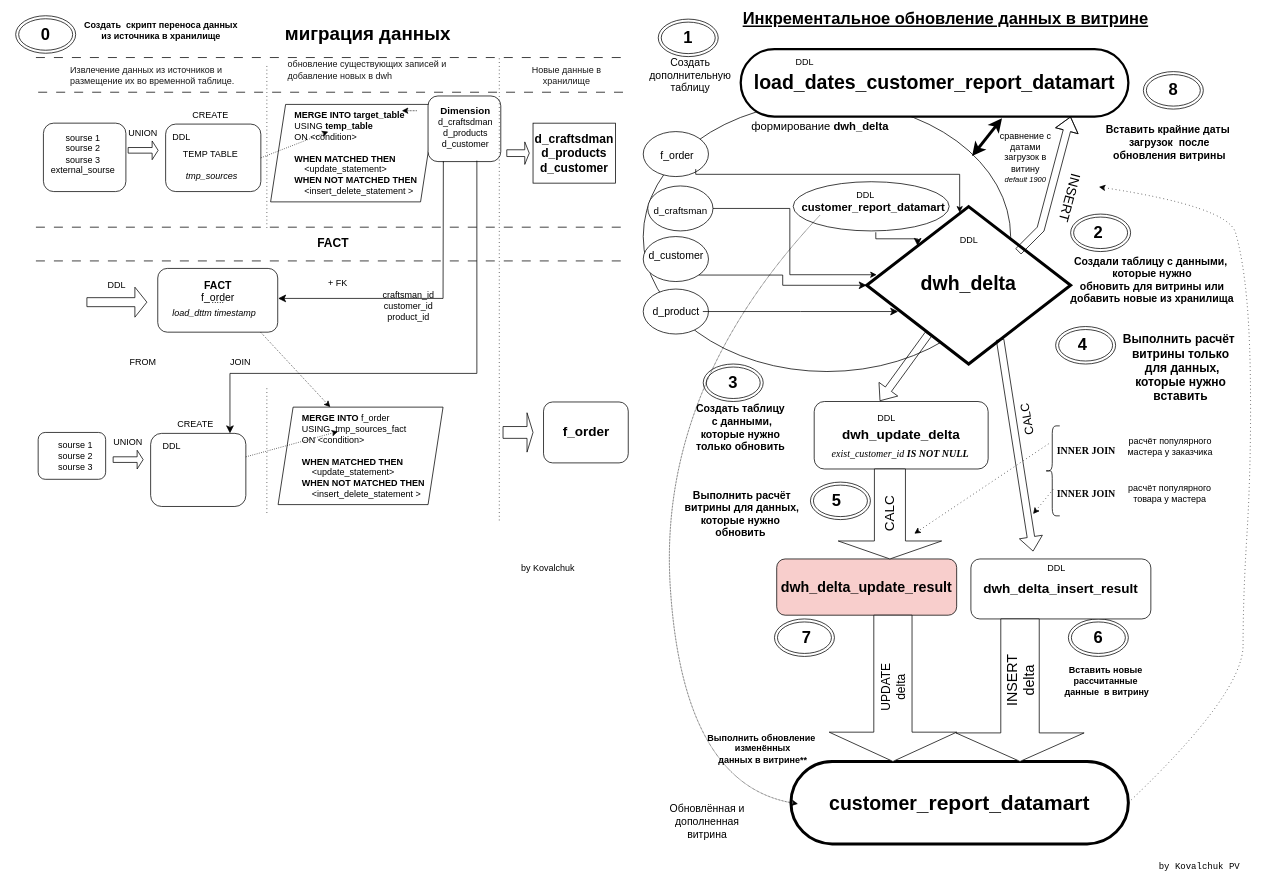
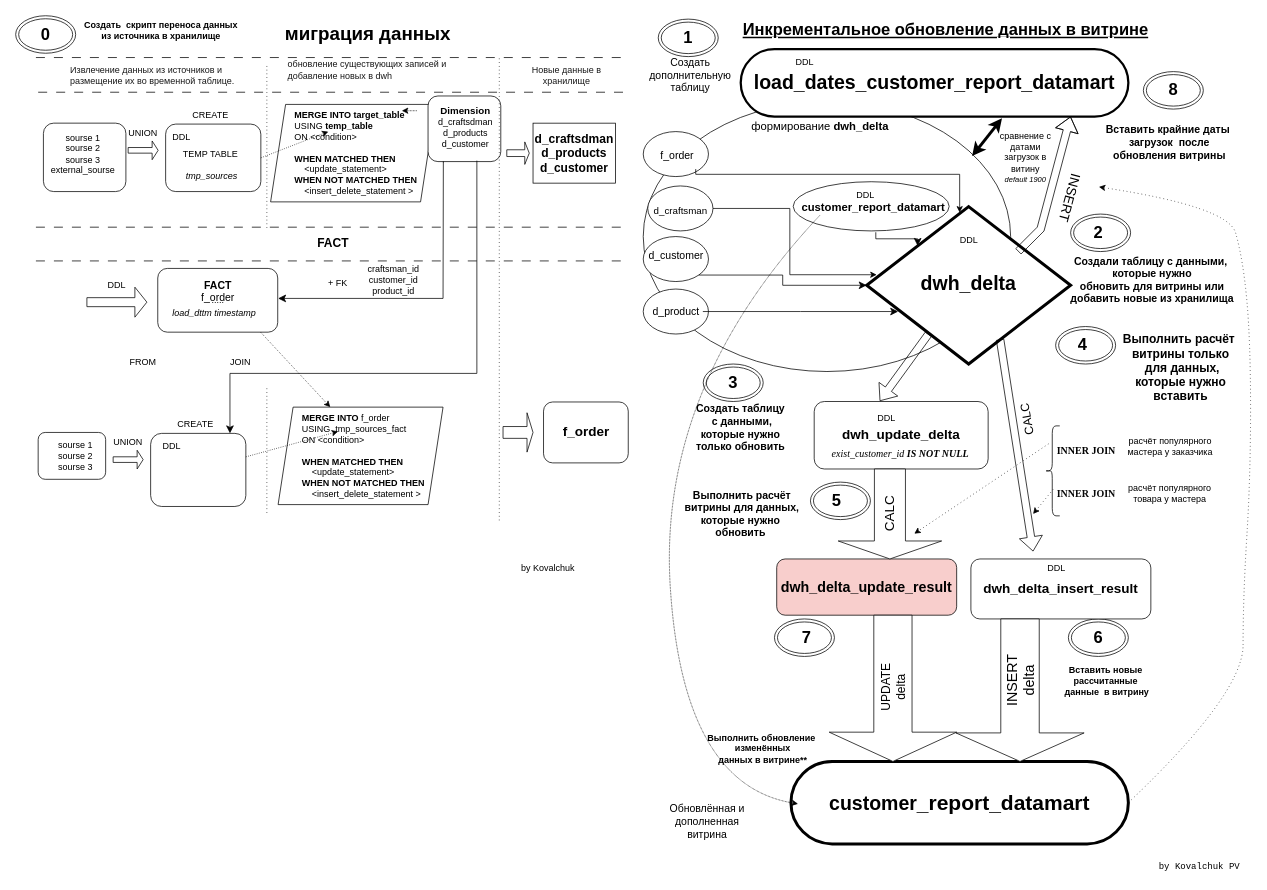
(946, 19) -> (946, 30)
(408, 306) -> (393, 280)
